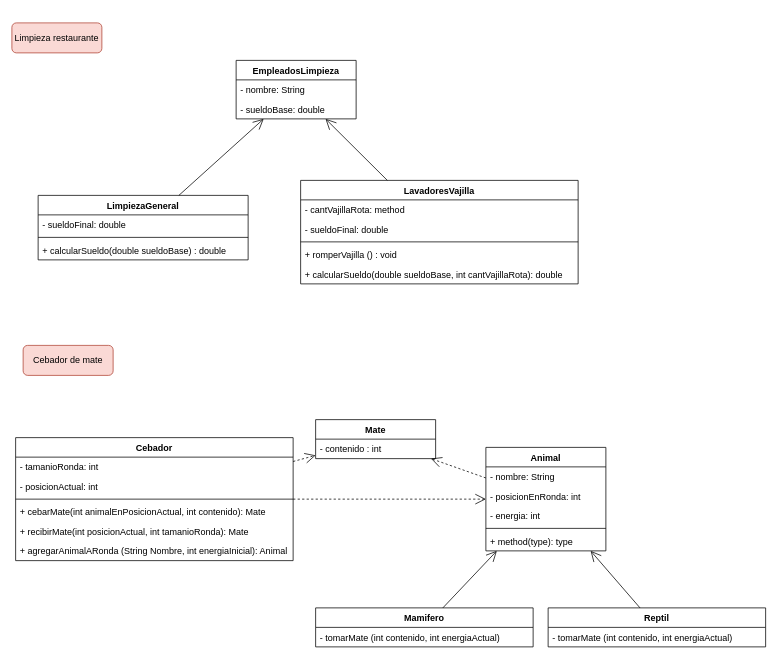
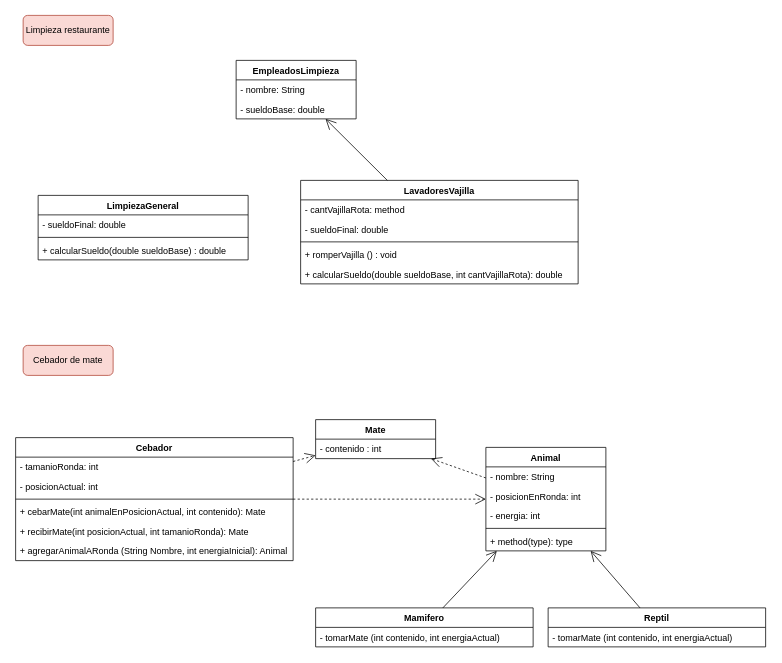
(57, 38) -> (68, 30)
(220, 158) -> none
